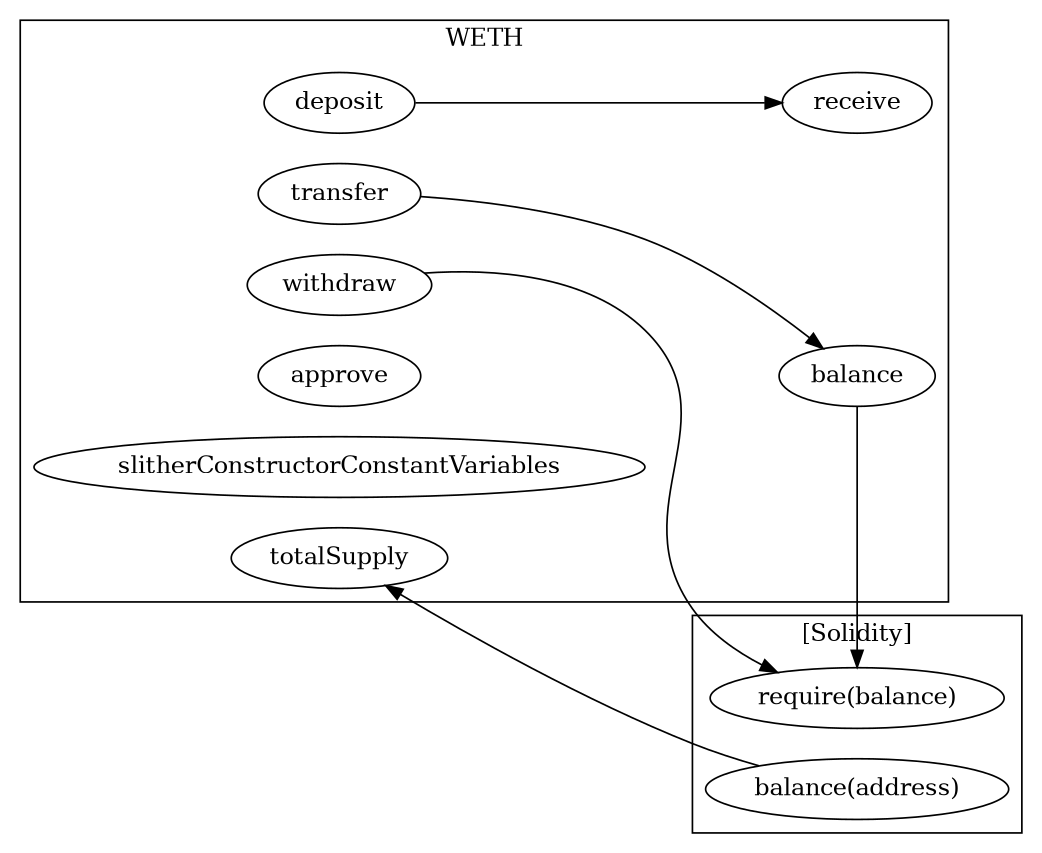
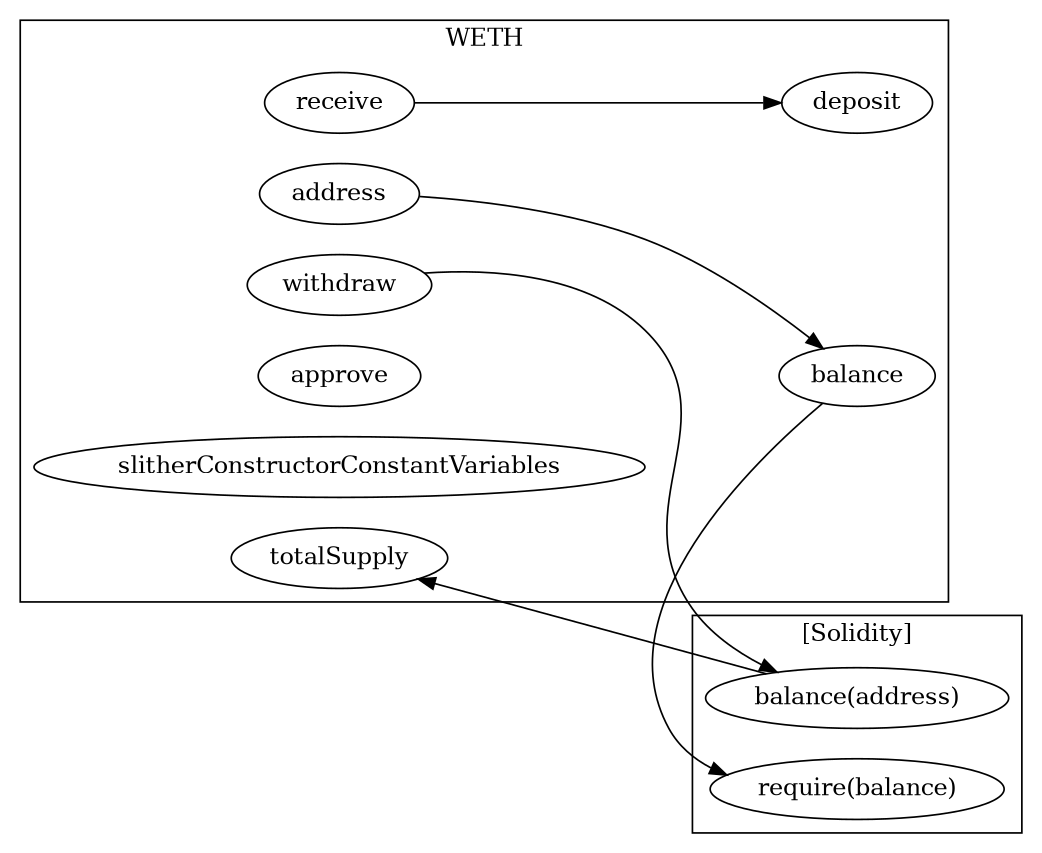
(590, 103) -> (589, 103)
(339, 194) -> (339, 194)
(680, 396) -> (680, 395)
